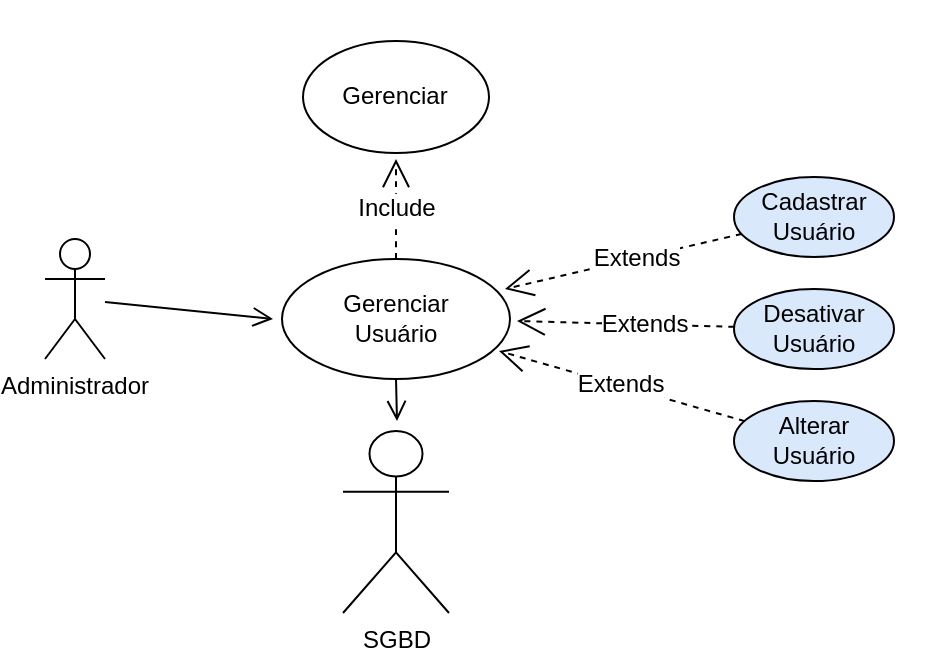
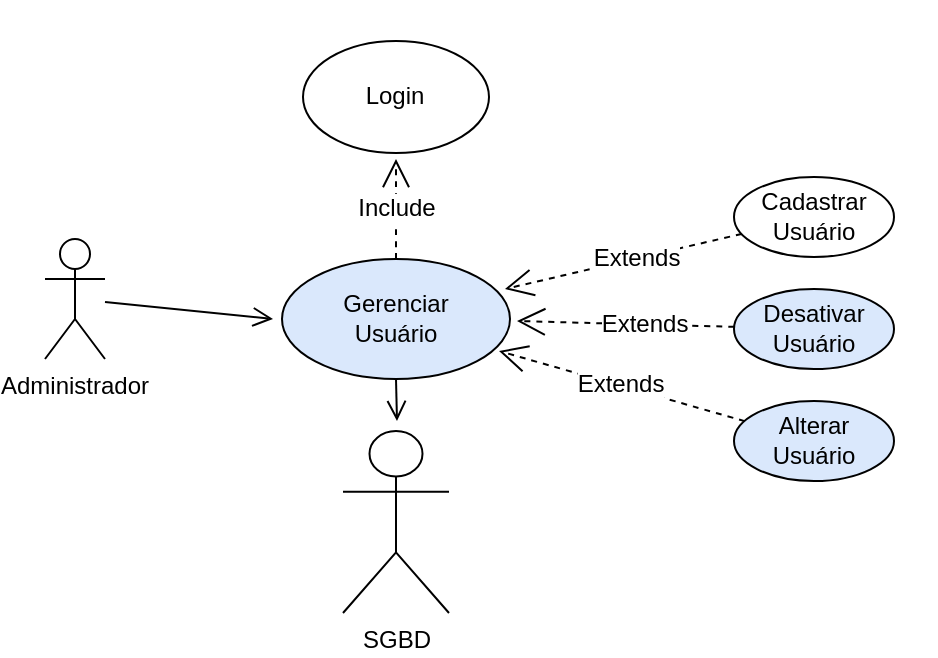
(396, 97) -> (396, 97)
(814, 217) -> (814, 217)
(396, 319) -> (396, 319)
